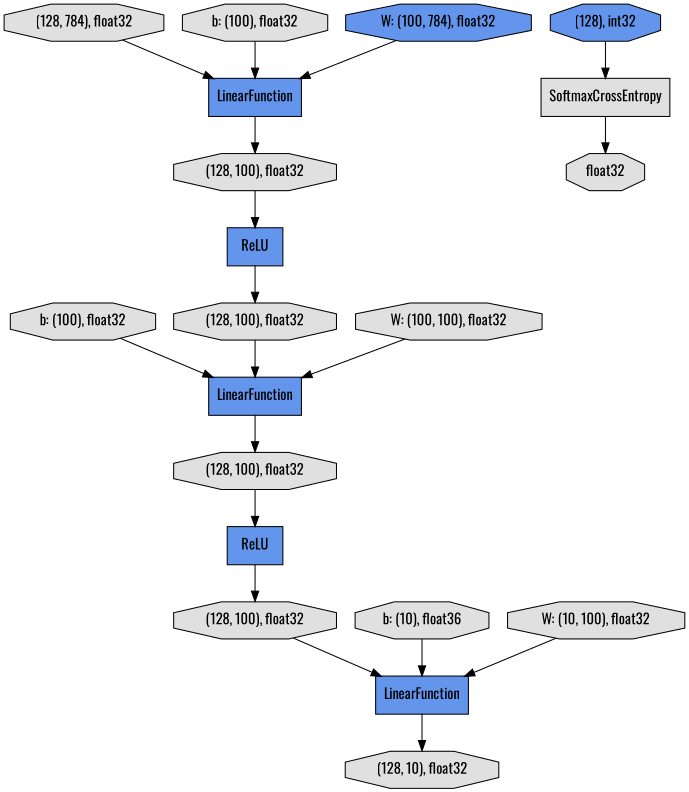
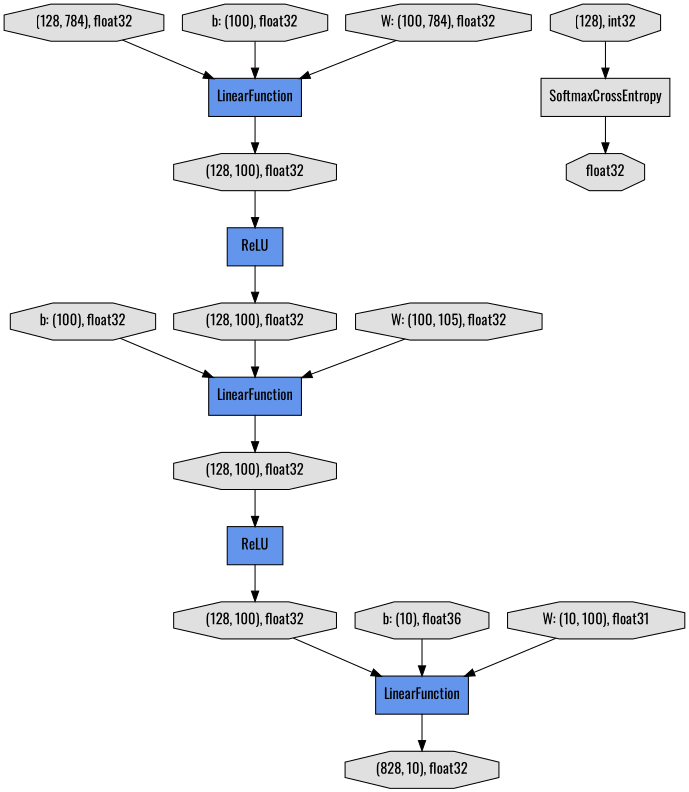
(439, 23) -> (439, 23)
(605, 23) -> (605, 23)
(449, 322) -> (449, 322)
(596, 620) -> (596, 620)
(422, 770) -> (422, 770)
